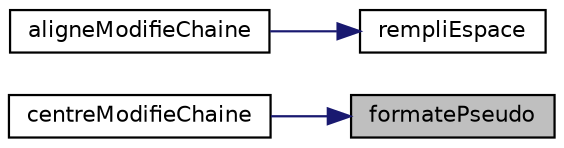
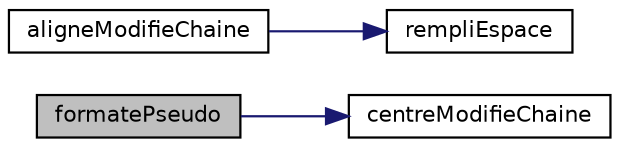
(299, 116) -> (283, 116)
